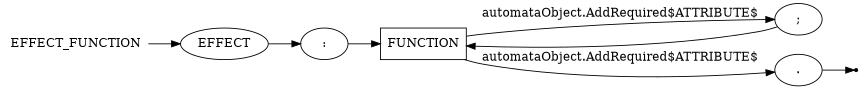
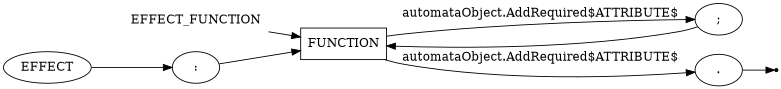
(160, 44) -> (280, 34)
